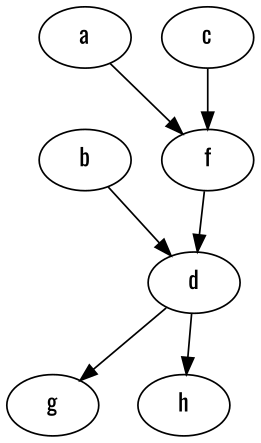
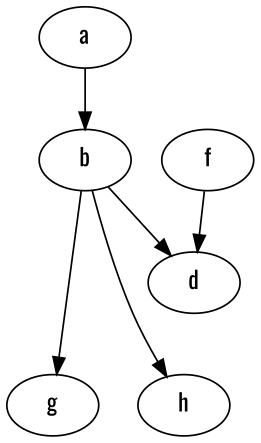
(208, 37) -> none
(140, 93) -> (85, 90)
(190, 336) -> (119, 279)
(130, 339) -> (70, 274)
